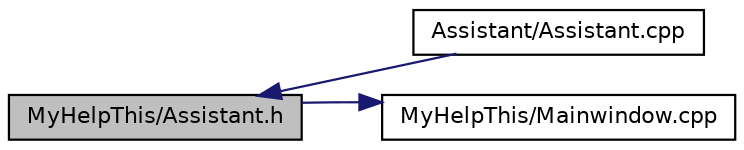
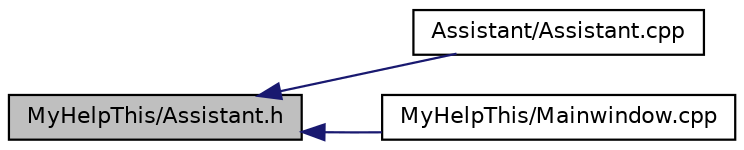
(331, 102) -> (353, 132)
